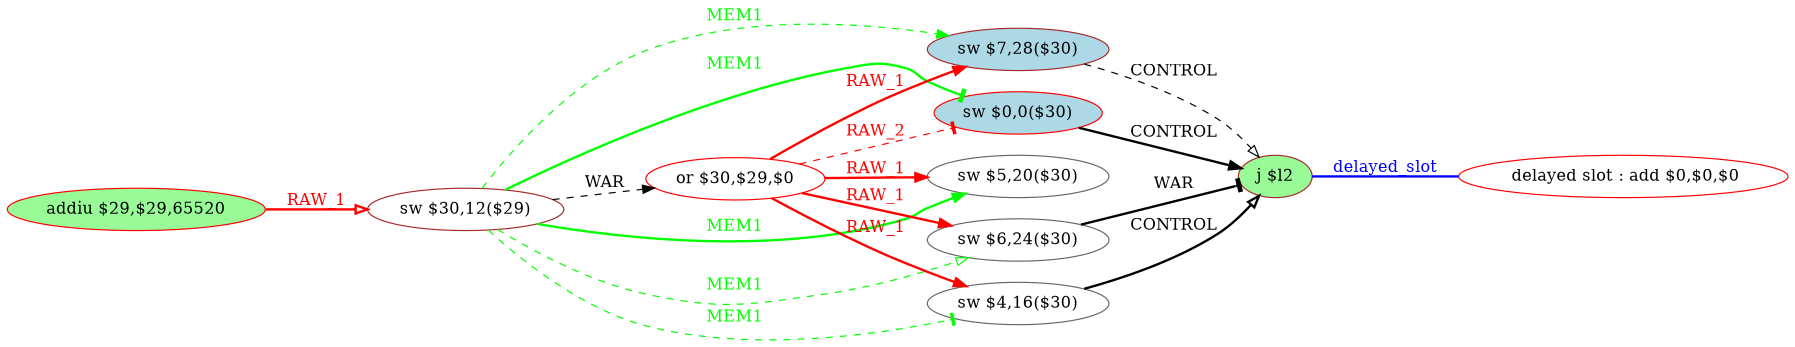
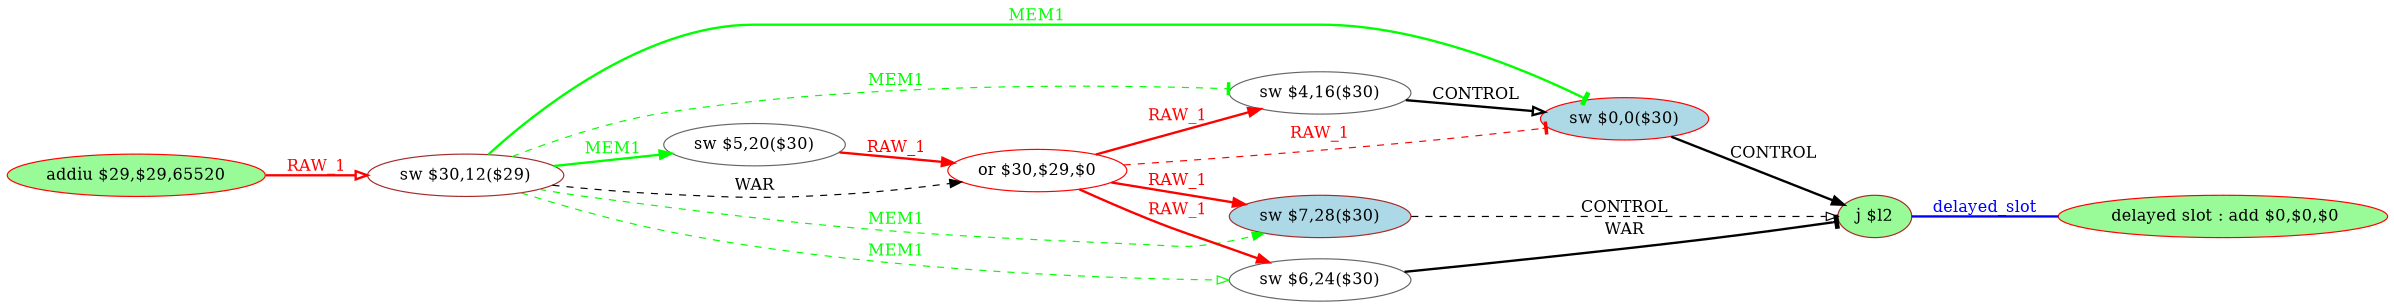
(876, 131) -> (1320, 134)
(1623, 176) -> (2223, 216)
(870, 178) -> (891, 157)
(1173, 257) -> (1469, 106)
